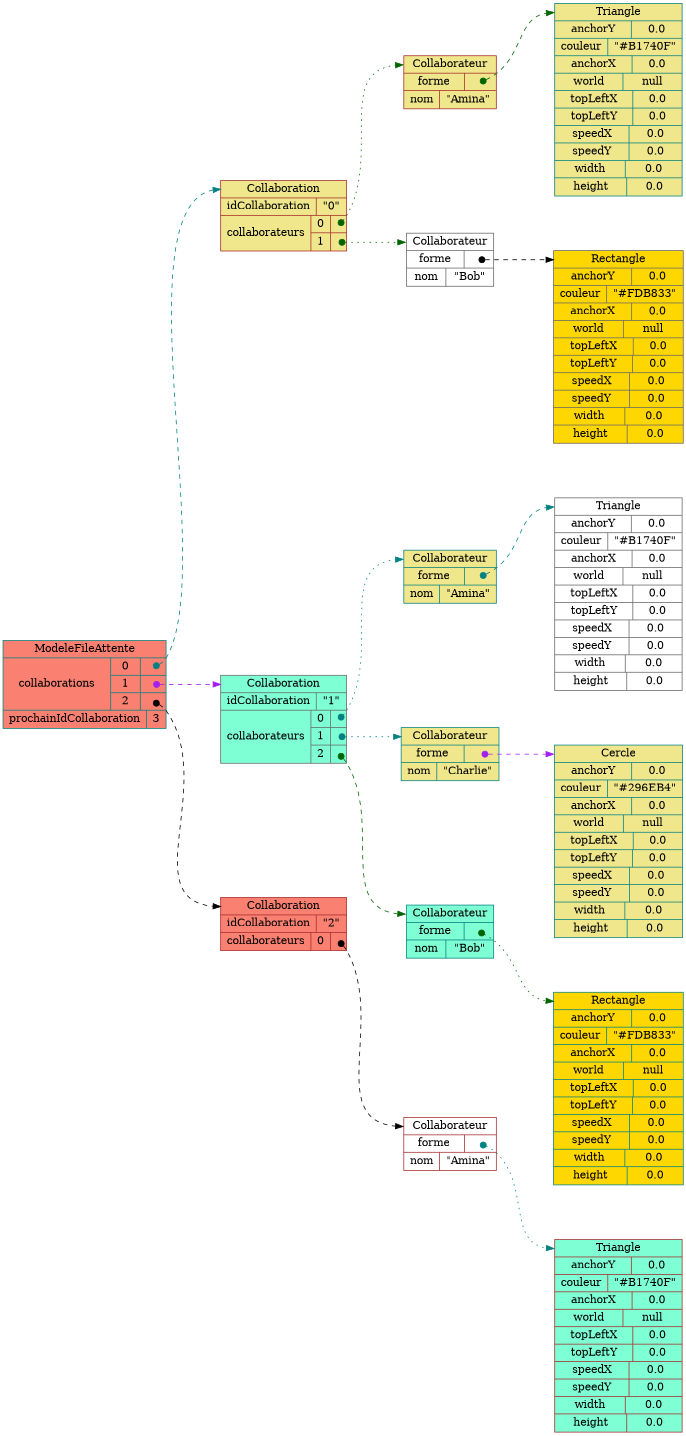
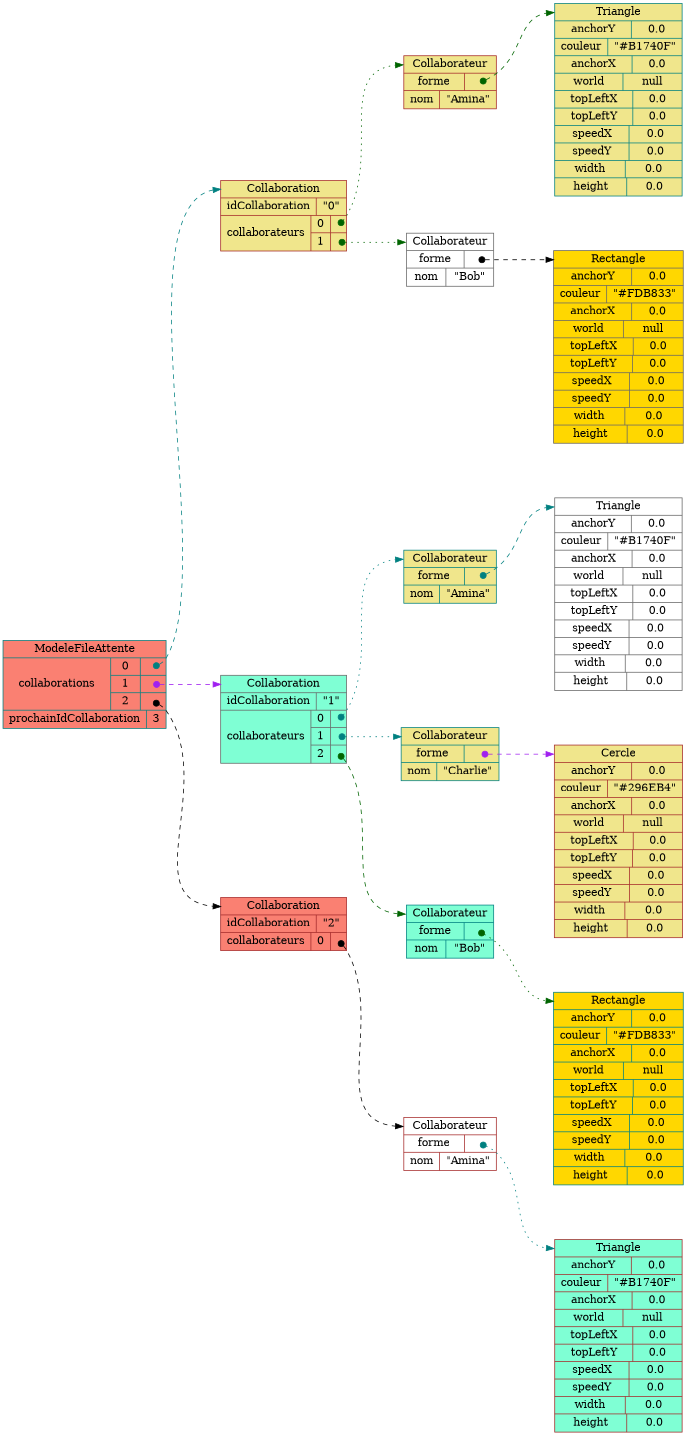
(618, 841) -> (618, 841)
